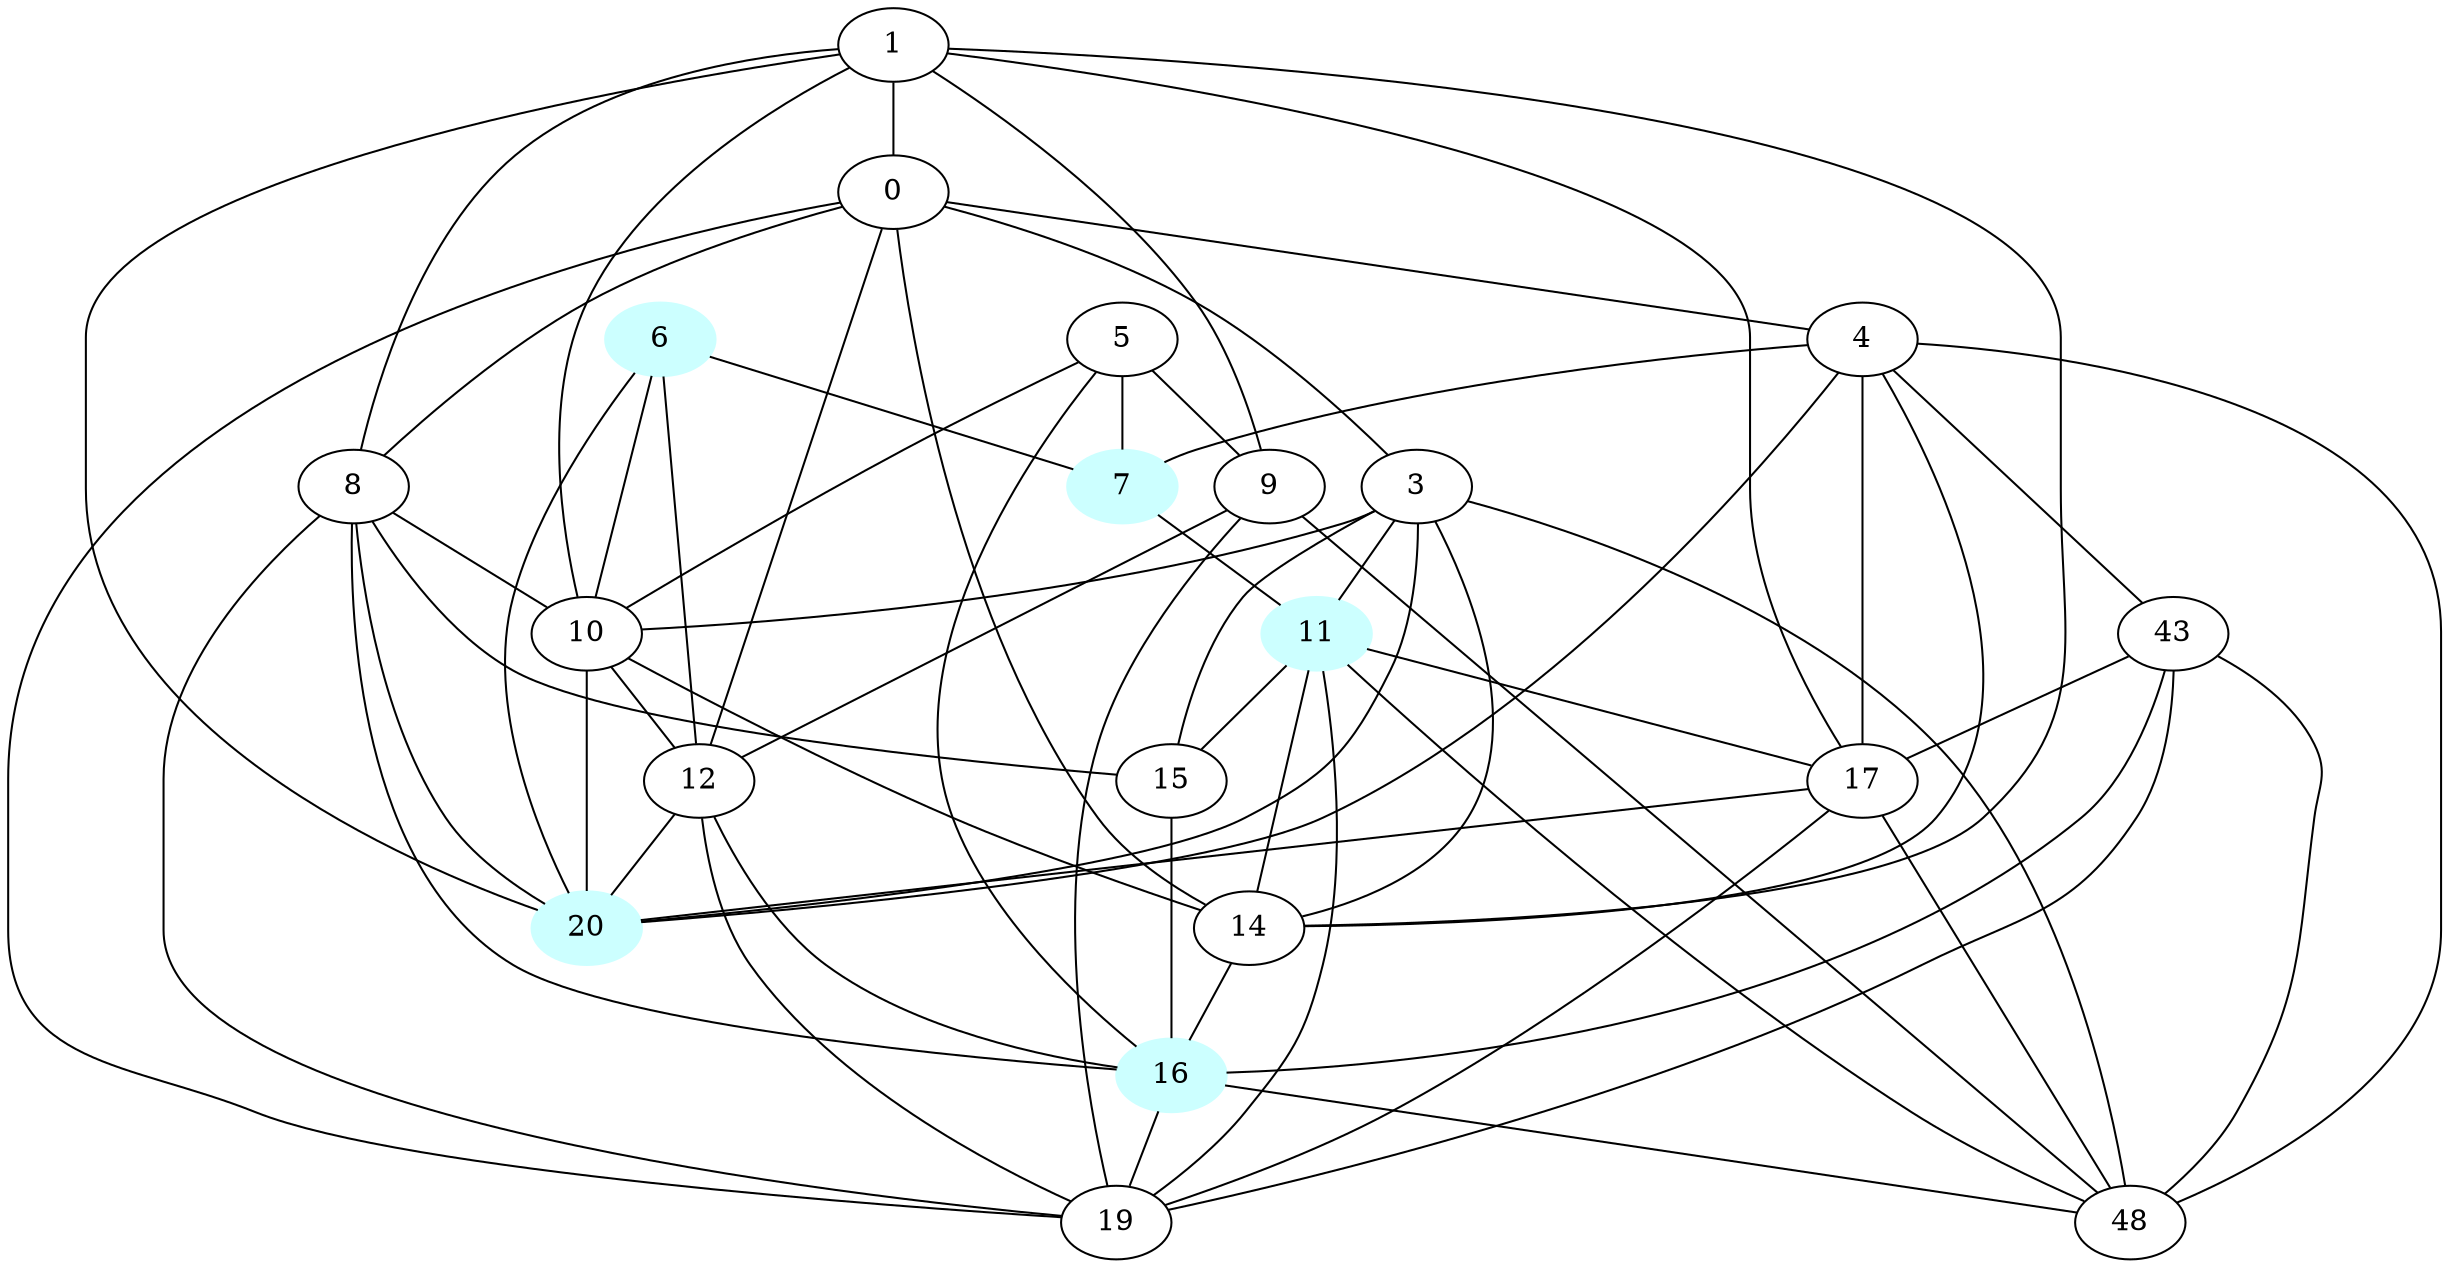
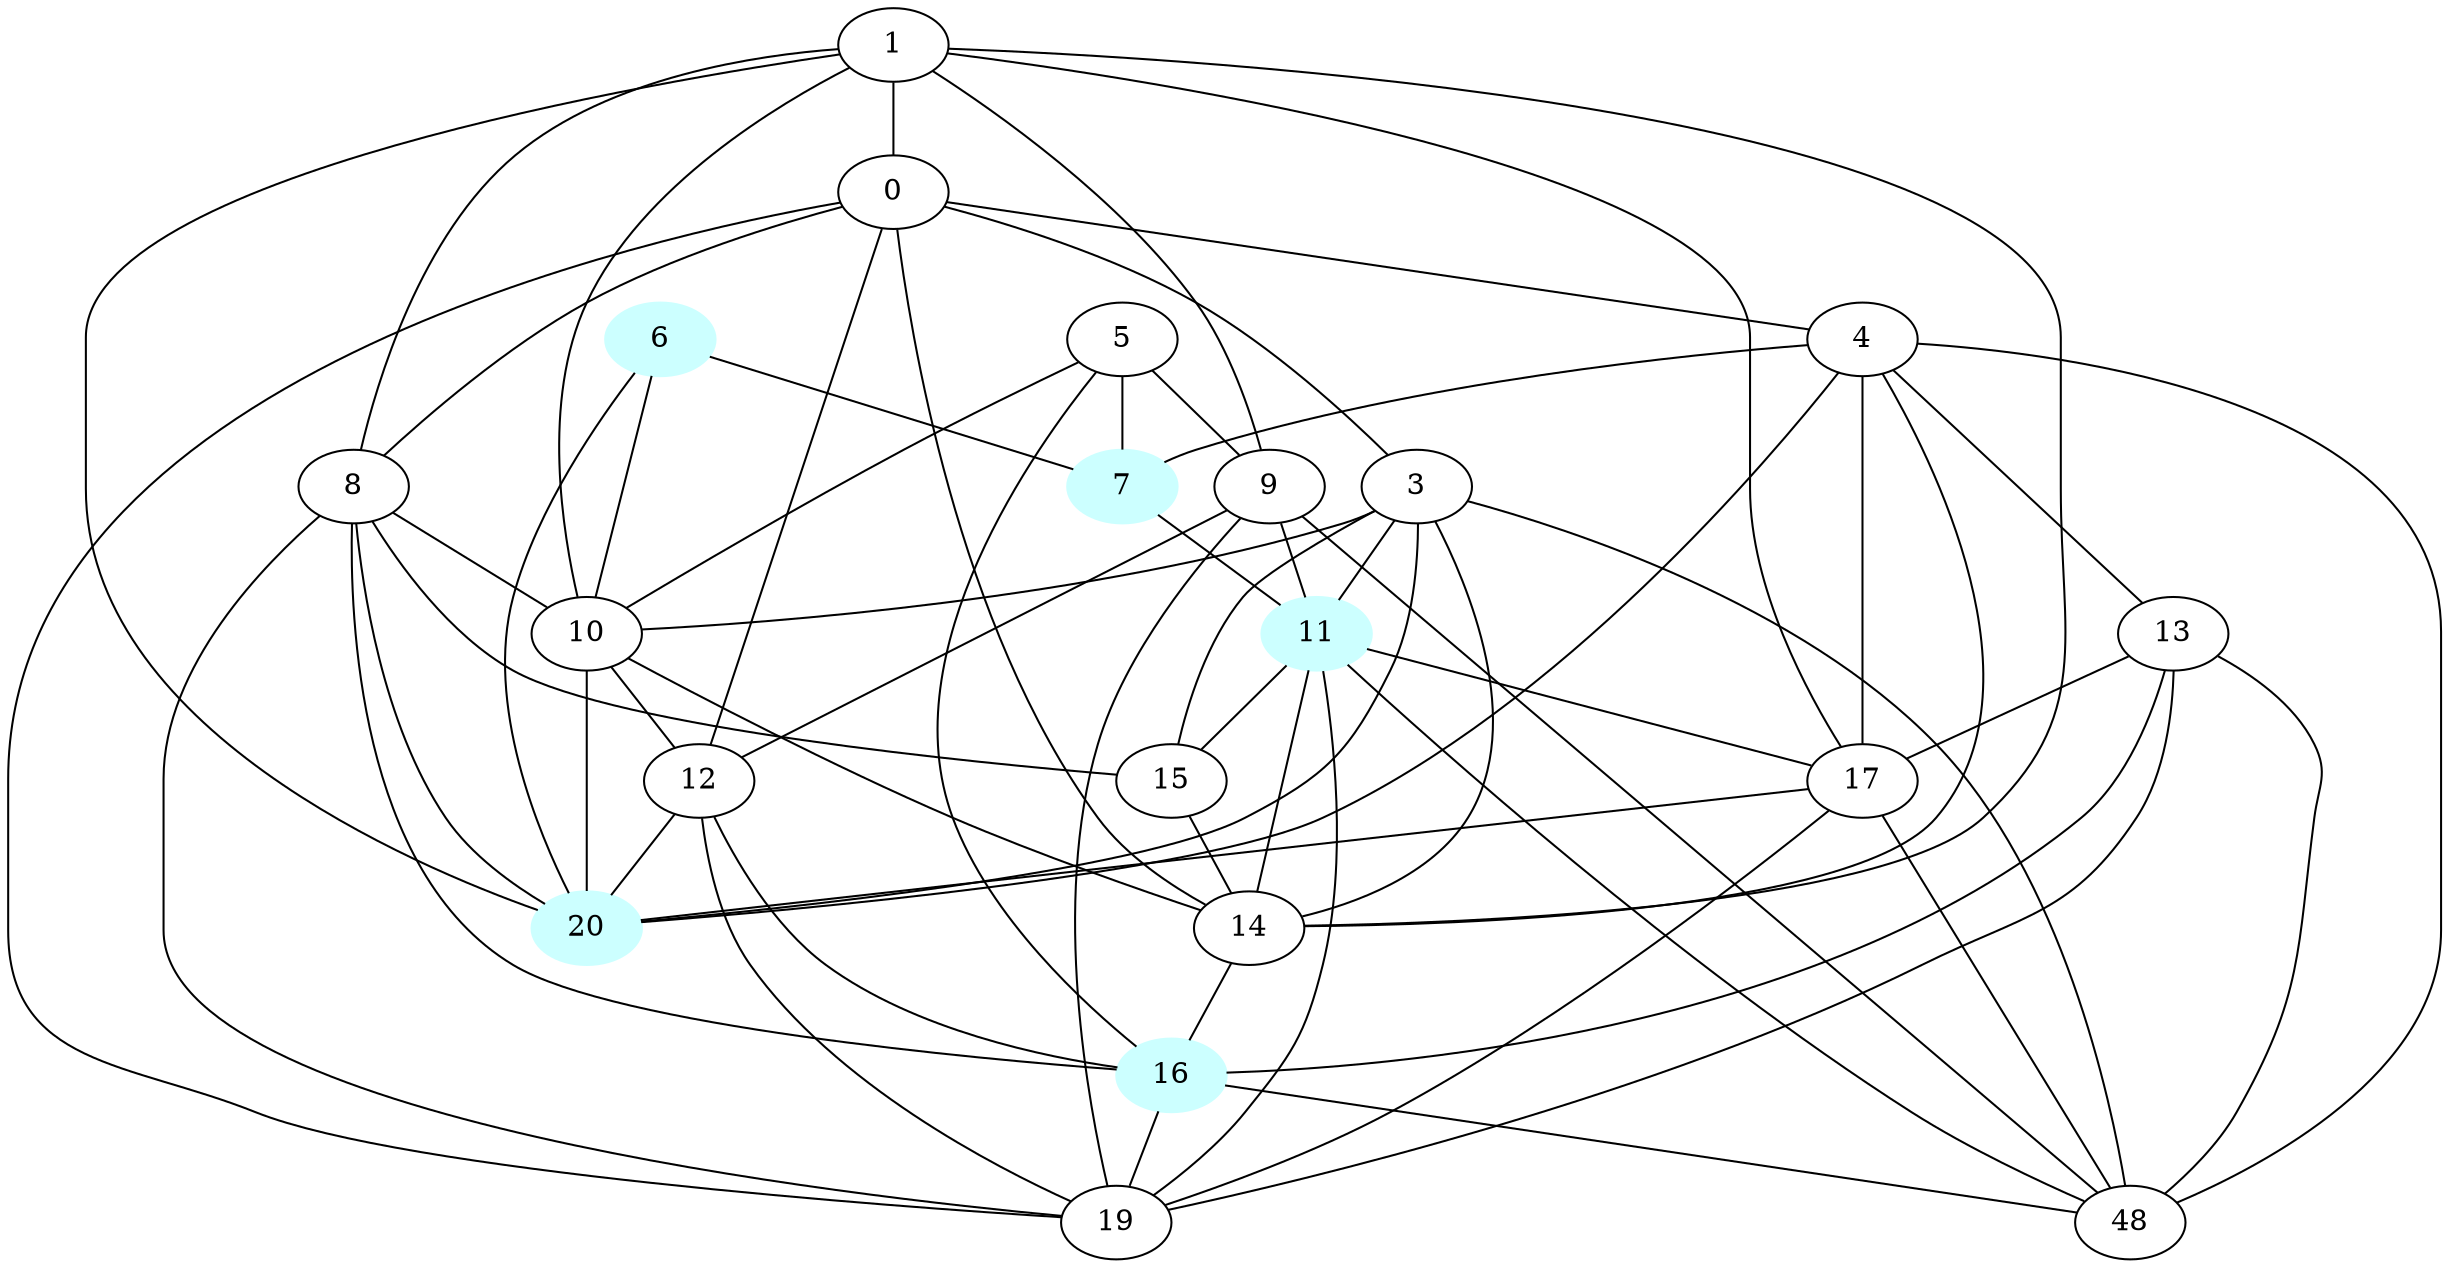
(680, 560) -> none
none -> (1297, 571)
(2173, 634) -> (2173, 634)
(1171, 928) -> (1218, 868)
